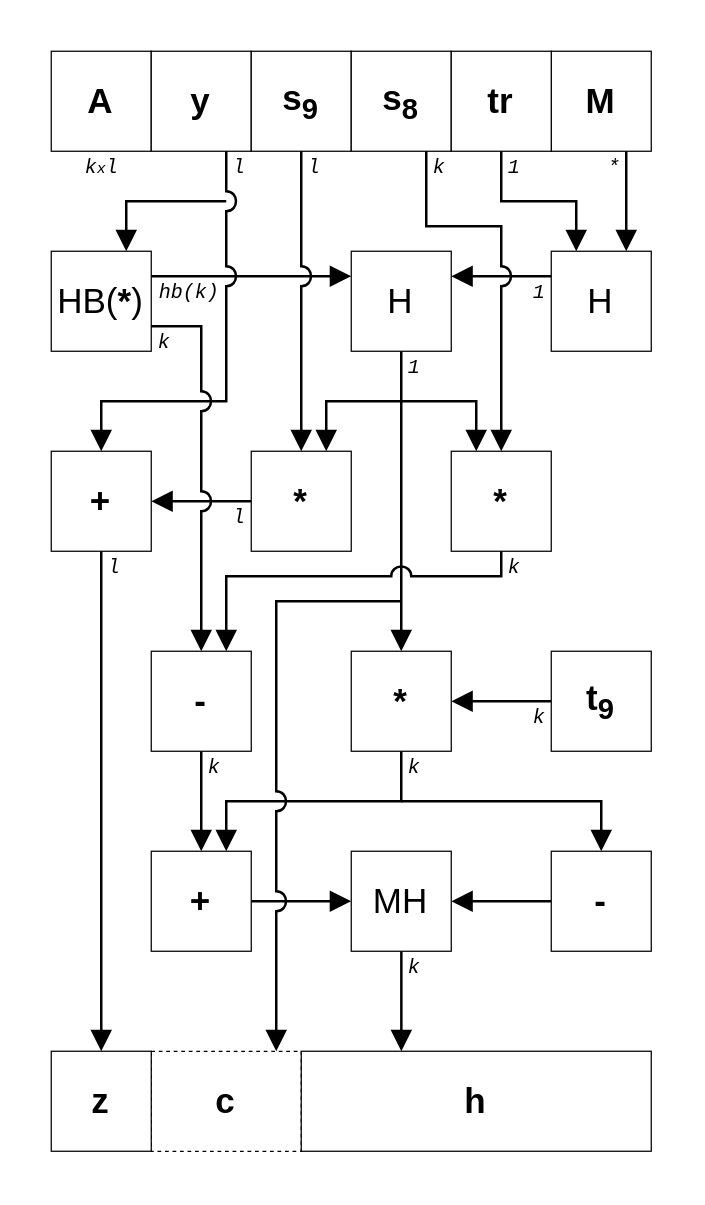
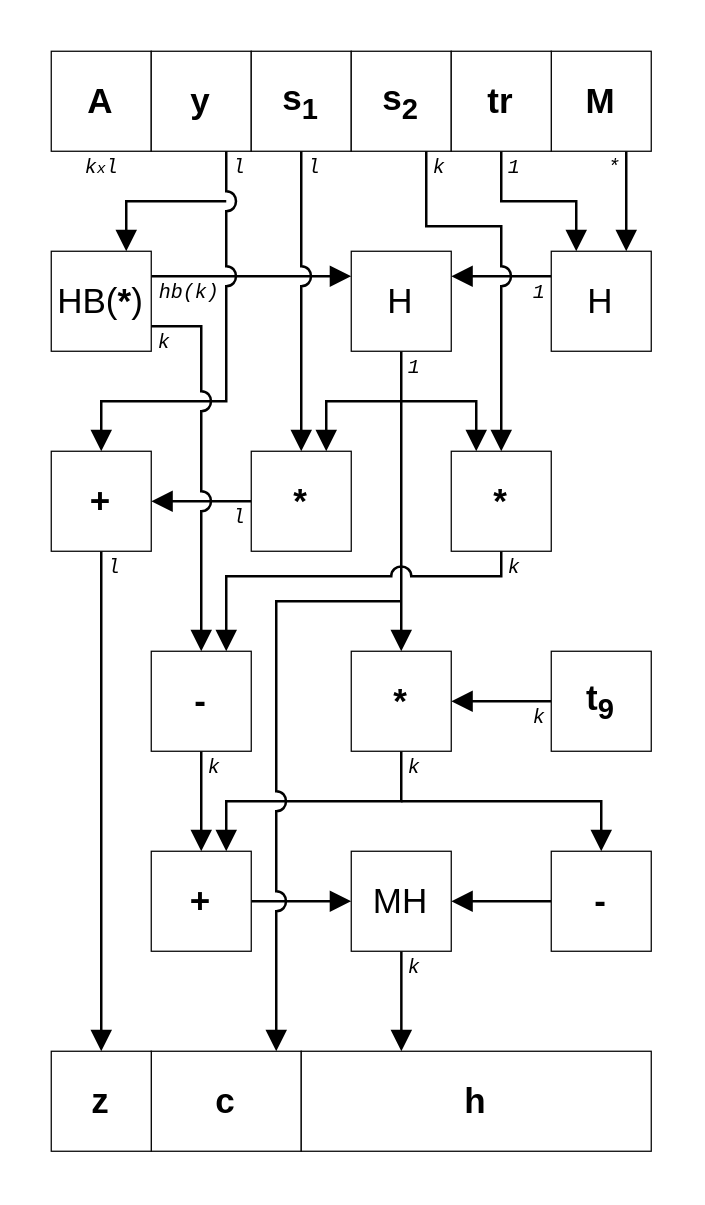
(301, 101) -> (301, 101)
(401, 101) -> (401, 101)
(226, 1101) -> (226, 1101)
